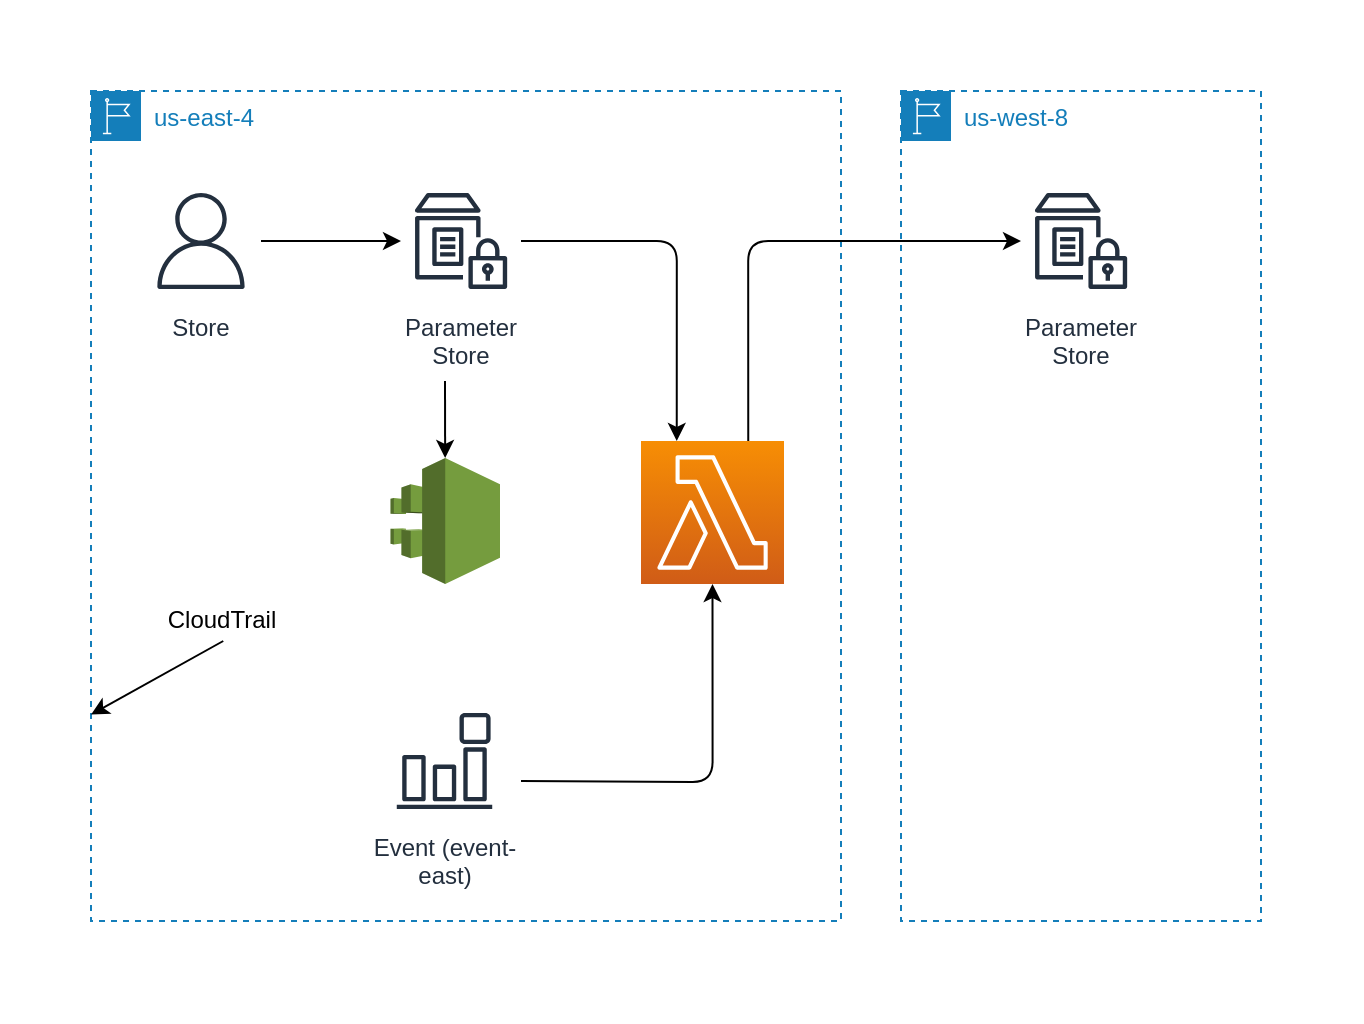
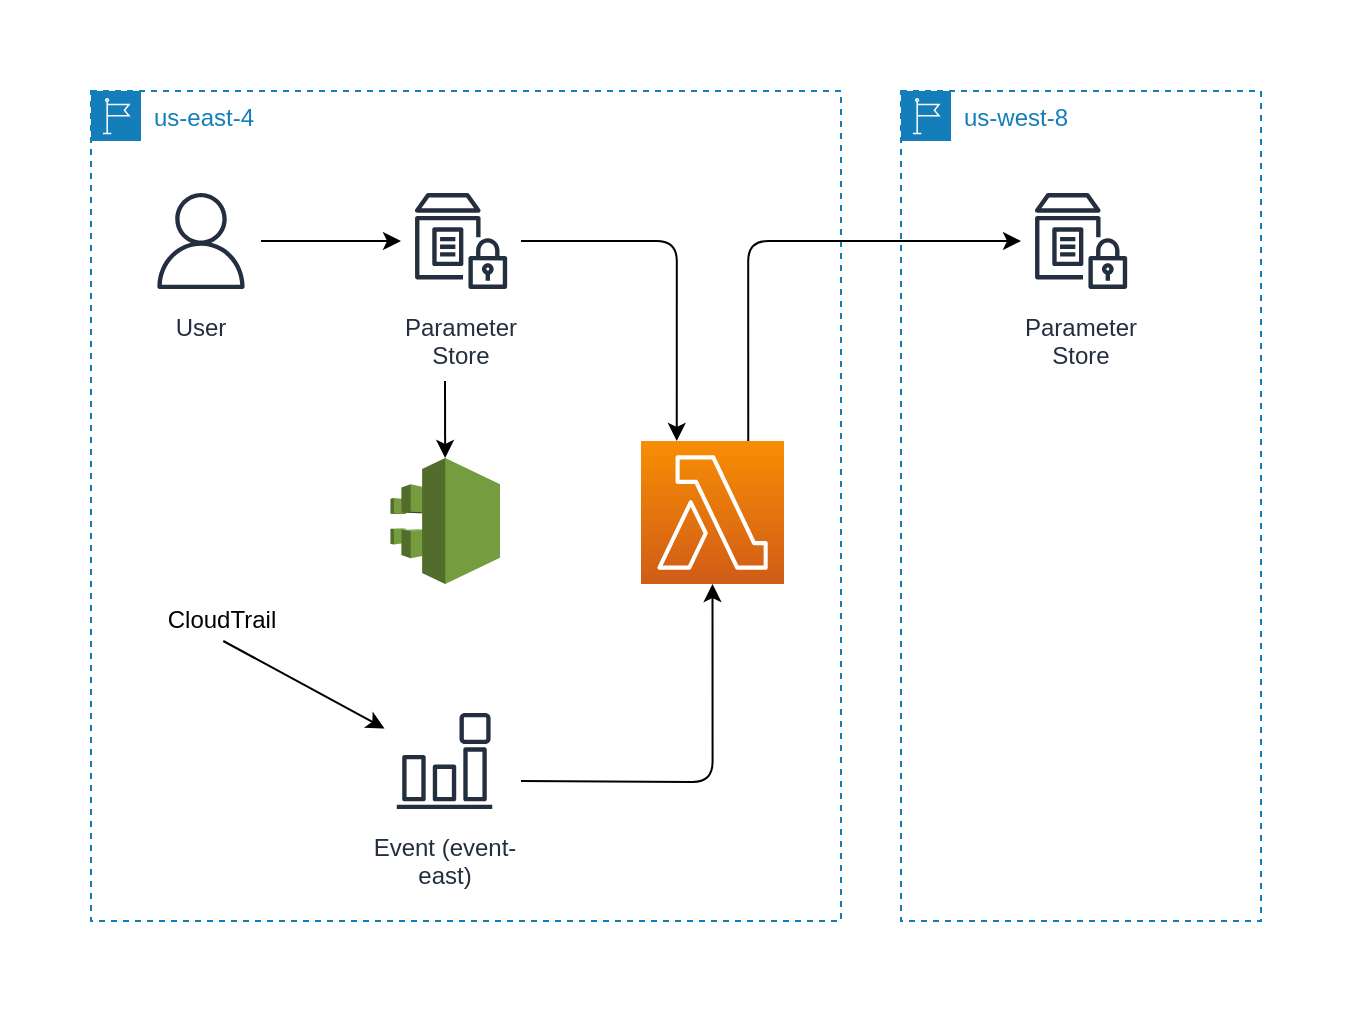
(202, 329) -> (202, 329)
(163, 675) -> (298, 682)
